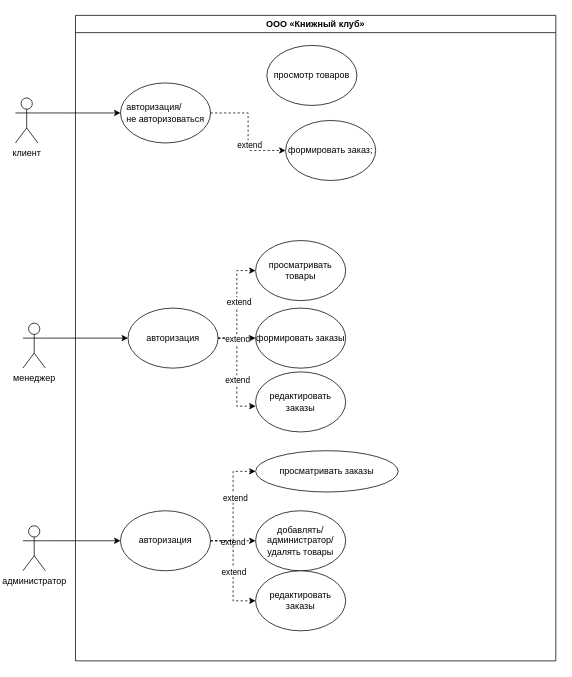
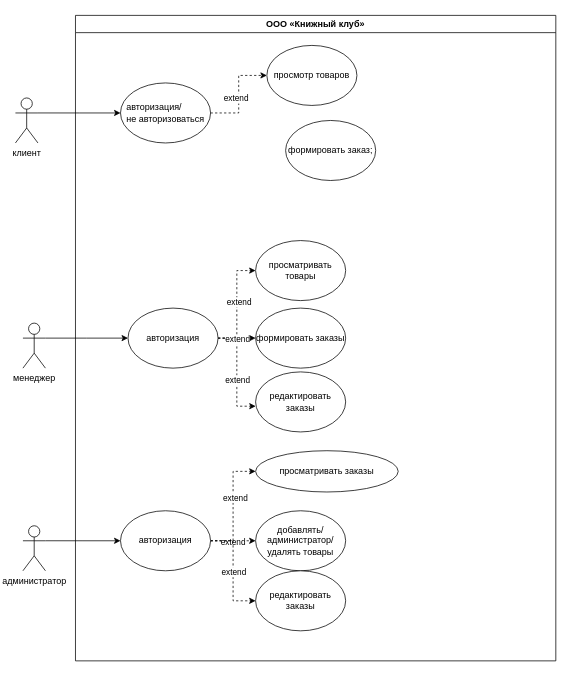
none -> (239, 81)
(259, 150) -> none
